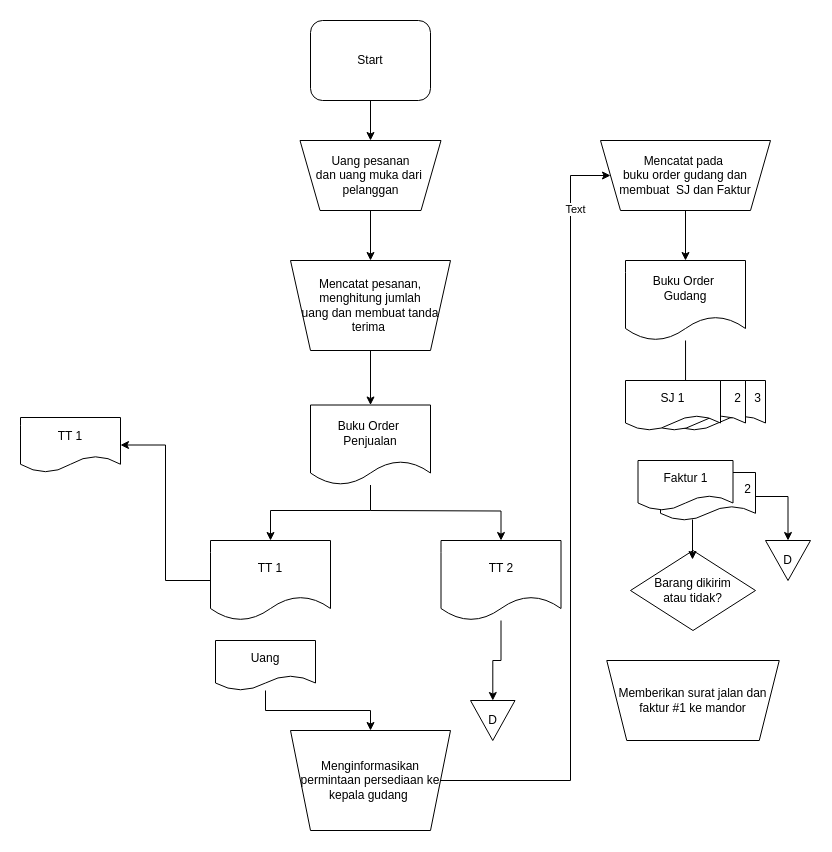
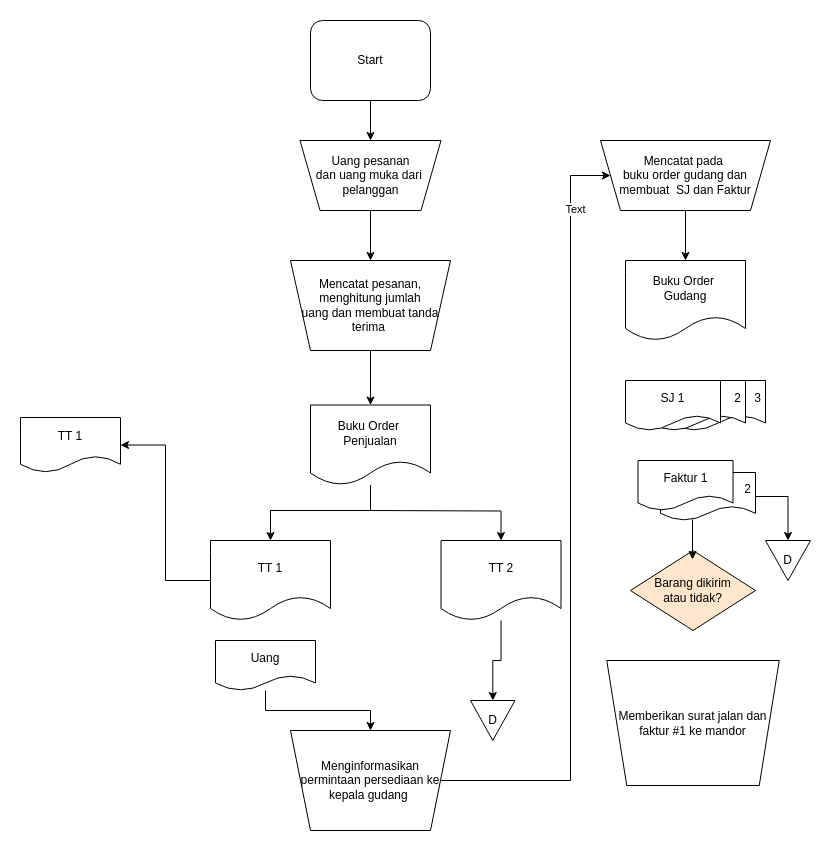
(686, 361) -> none
(693, 591) -> (693, 591)
(693, 701) -> (693, 723)
